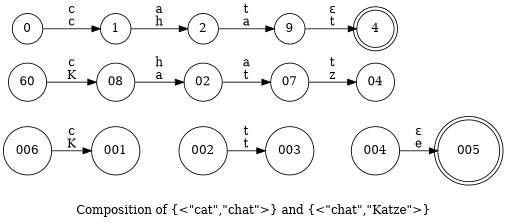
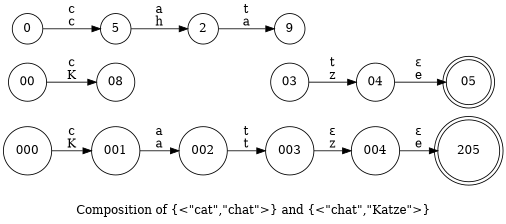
(116, 29) -> (116, 29)
(375, 29) -> none
(28, 82) -> (28, 82)
(203, 82) -> none
(290, 82) -> (290, 82)
none -> (469, 82)
(28, 151) -> (28, 151)
none -> (155, 151)
none -> (328, 151)
(469, 151) -> (469, 151)
